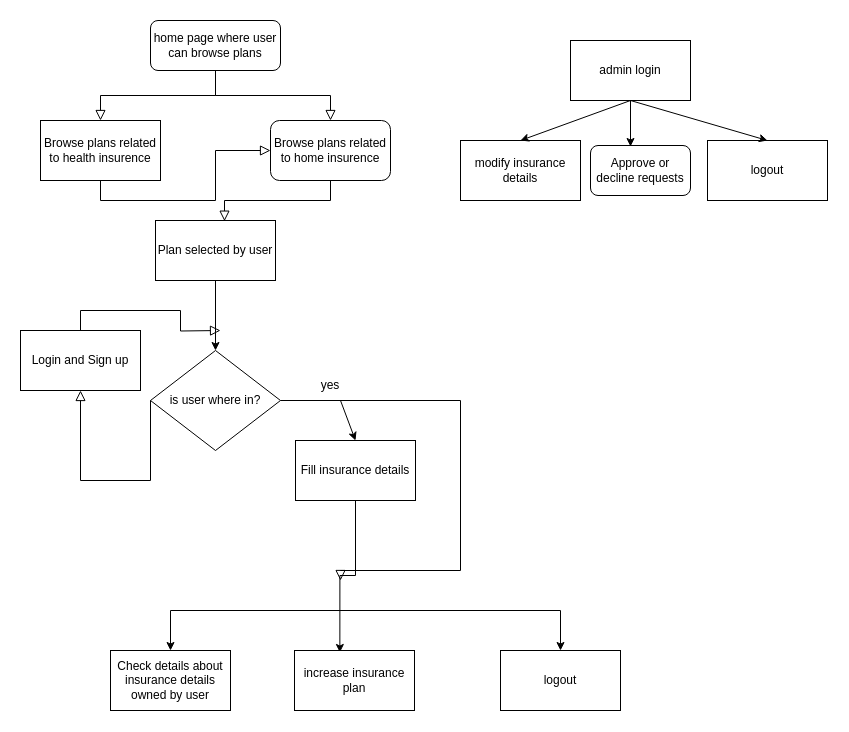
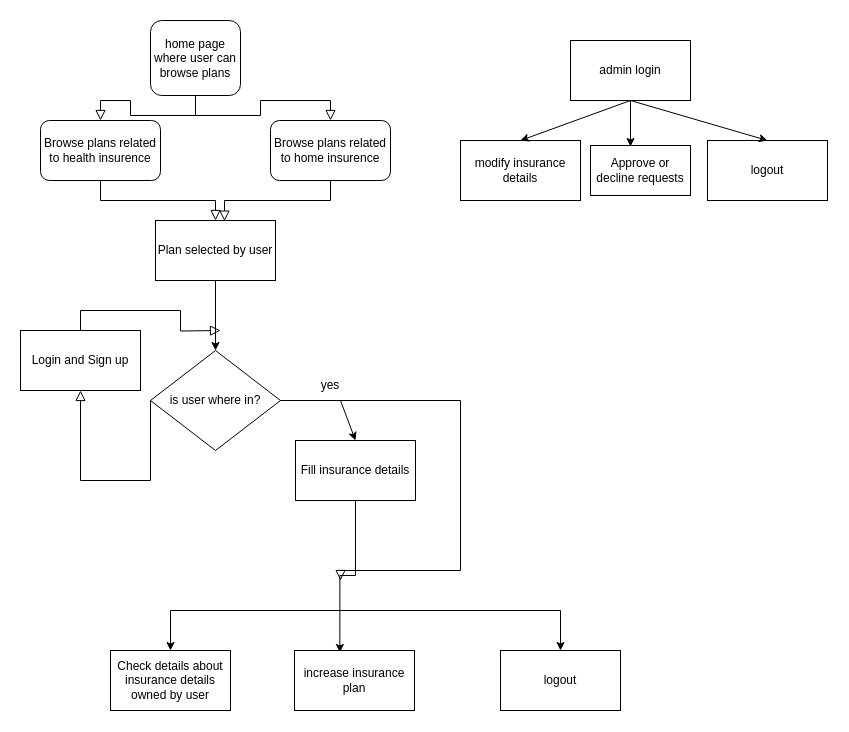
(216, 46) -> (196, 58)
(101, 151) -> (101, 151)
(216, 155) -> (216, 204)
(641, 171) -> (641, 171)
